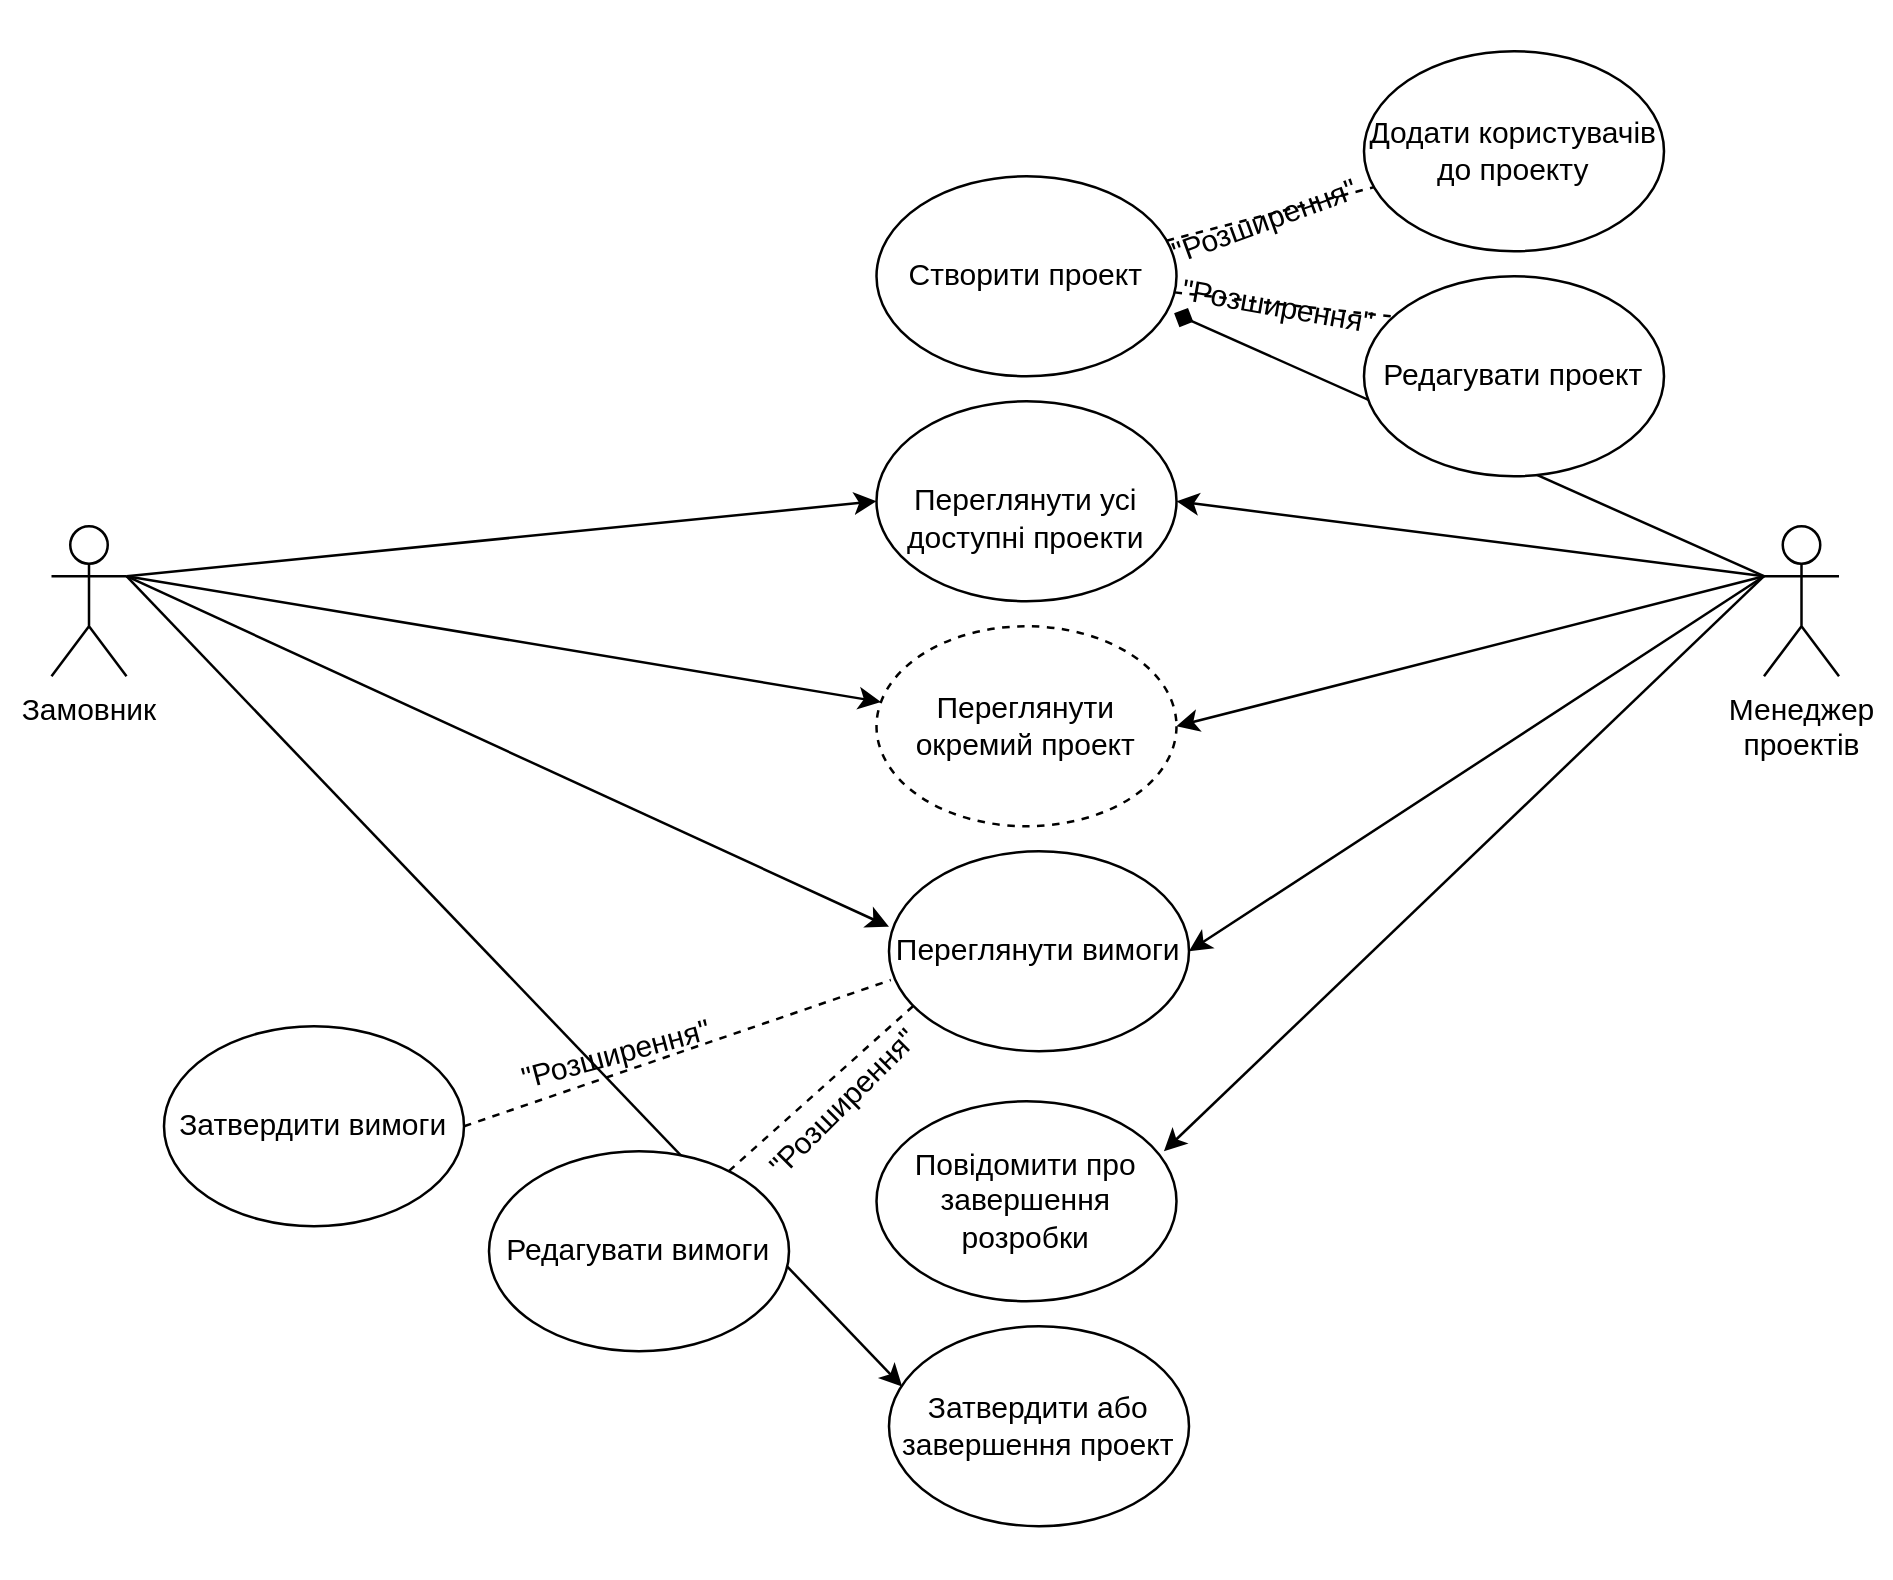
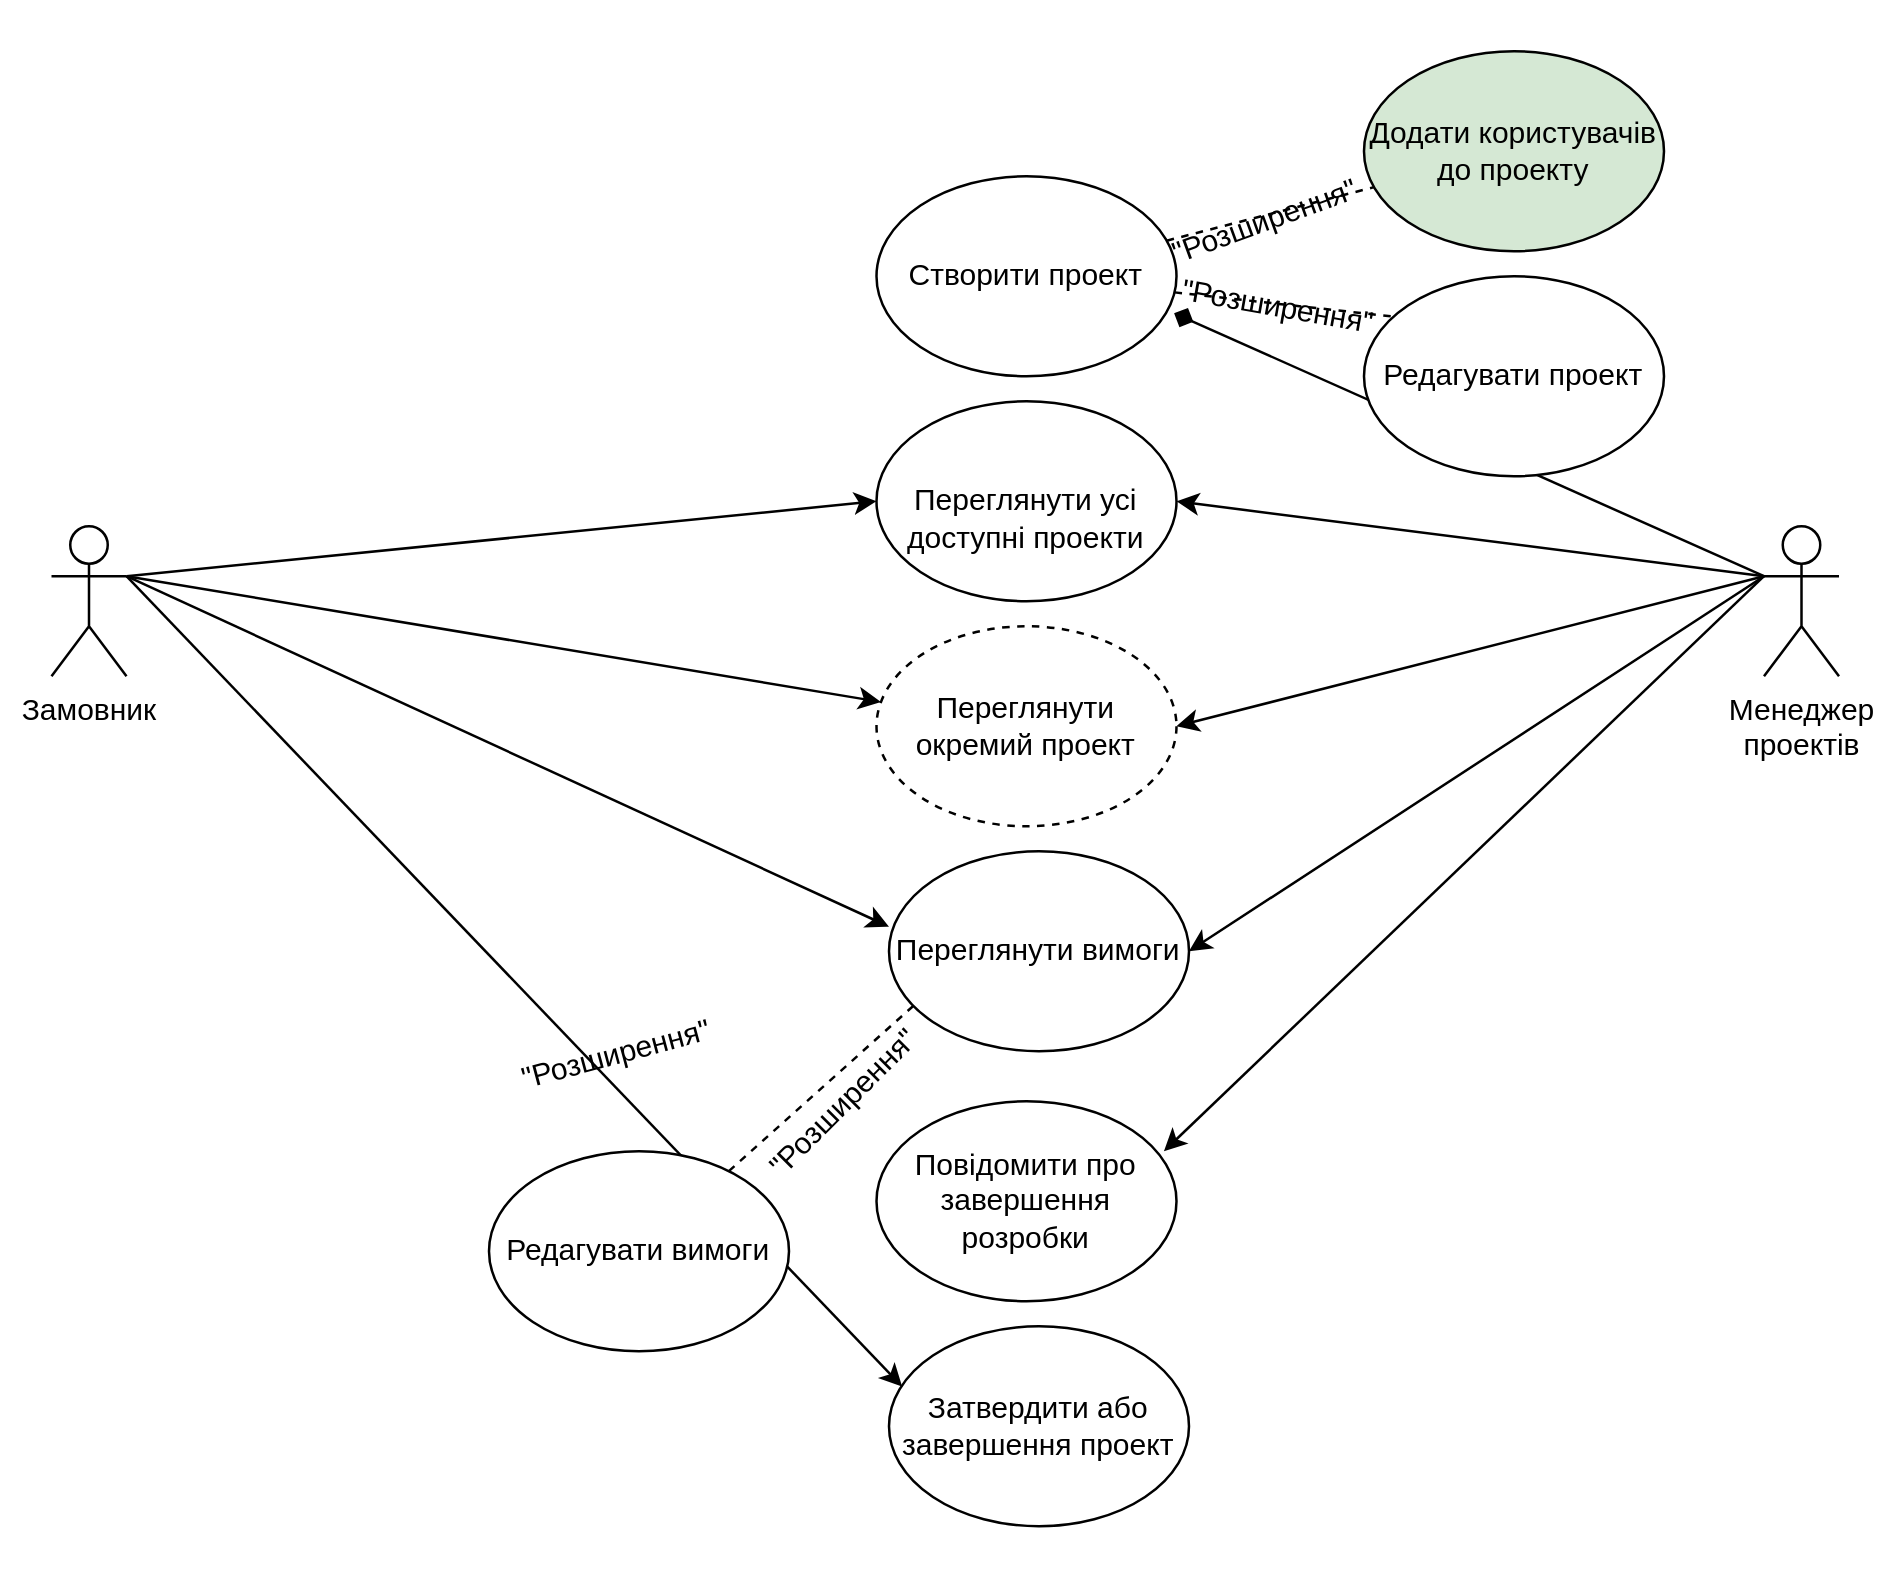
(1514, 151) -> (1514, 151)
(750, 1028) -> none
(314, 1126) -> none
